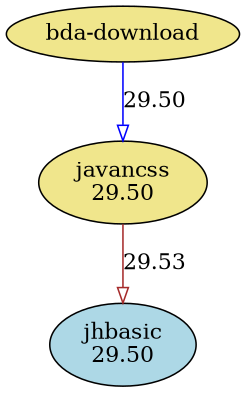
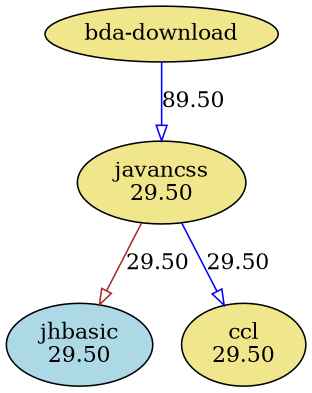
(155, 101) -> (193, 101)
(155, 264) -> (158, 264)
none -> (244, 345)
